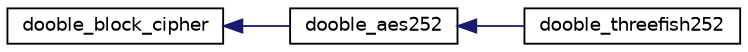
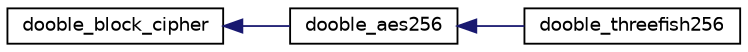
(374, 26) -> (374, 26)
(632, 26) -> (632, 26)
